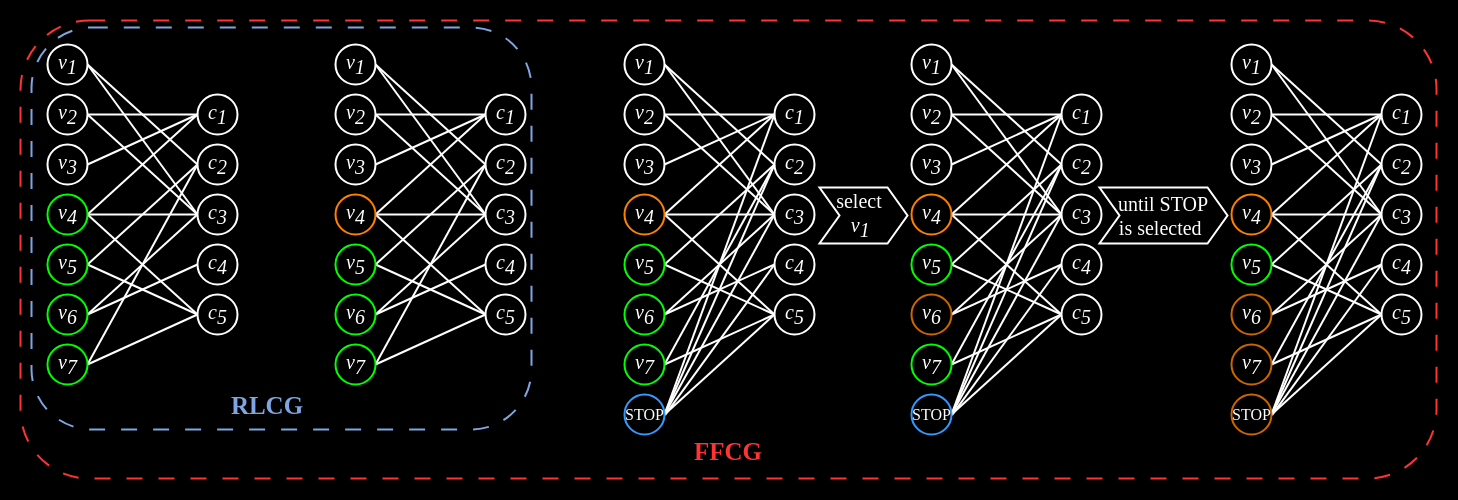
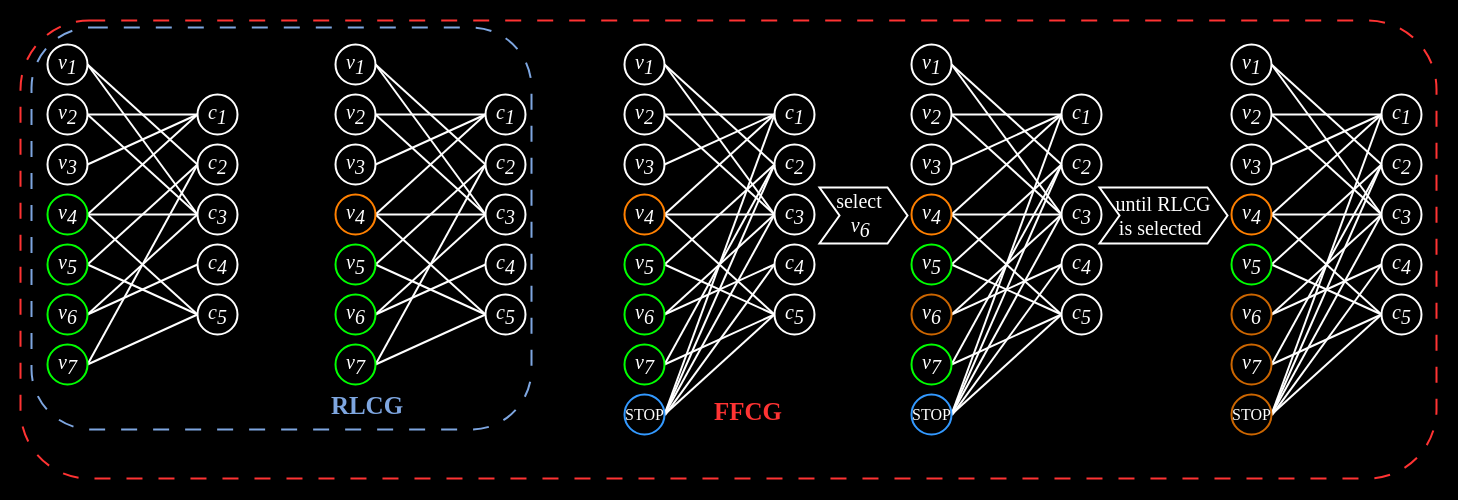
(864, 216) -> (864, 216)
(1164, 216) -> (1164, 216)
(268, 406) -> (368, 406)
(729, 452) -> (749, 412)
